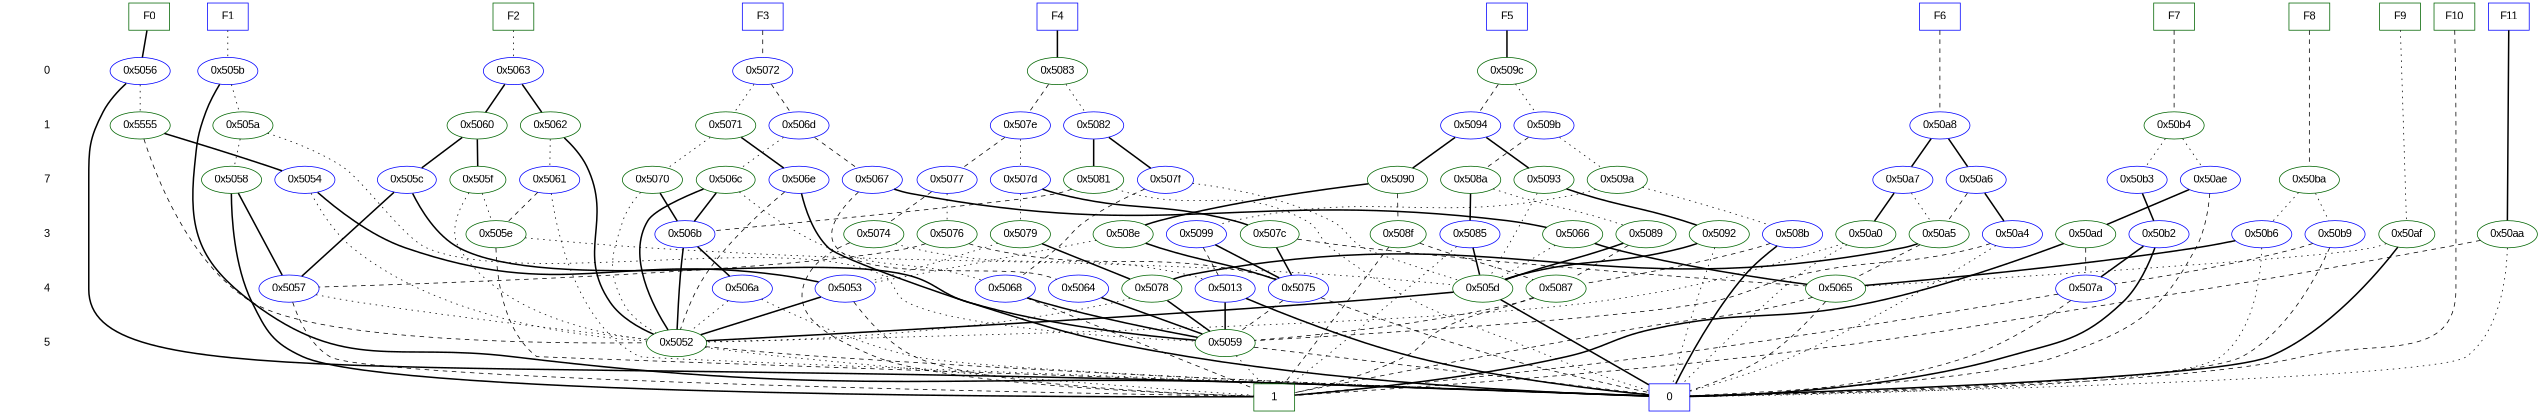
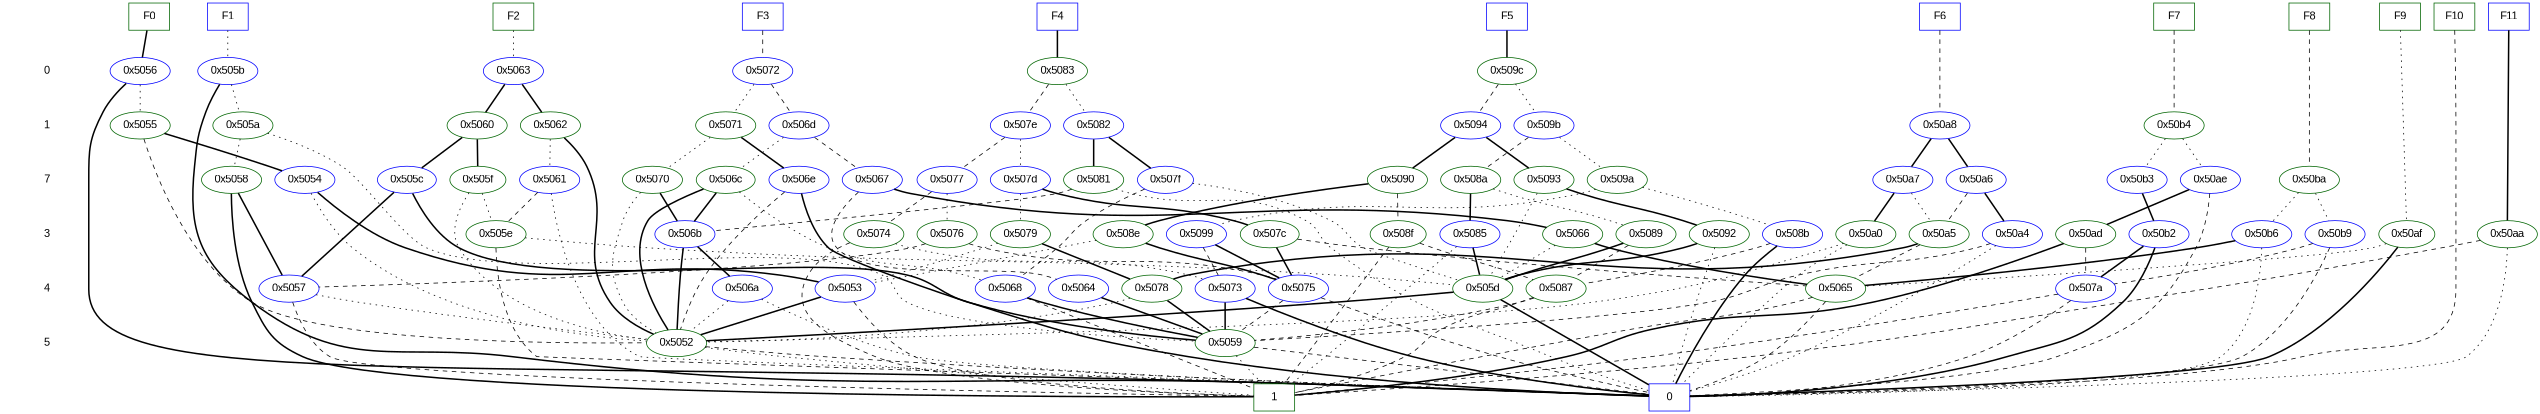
(140, 125) -> (140, 125)
(1225, 289) -> (1225, 289)
